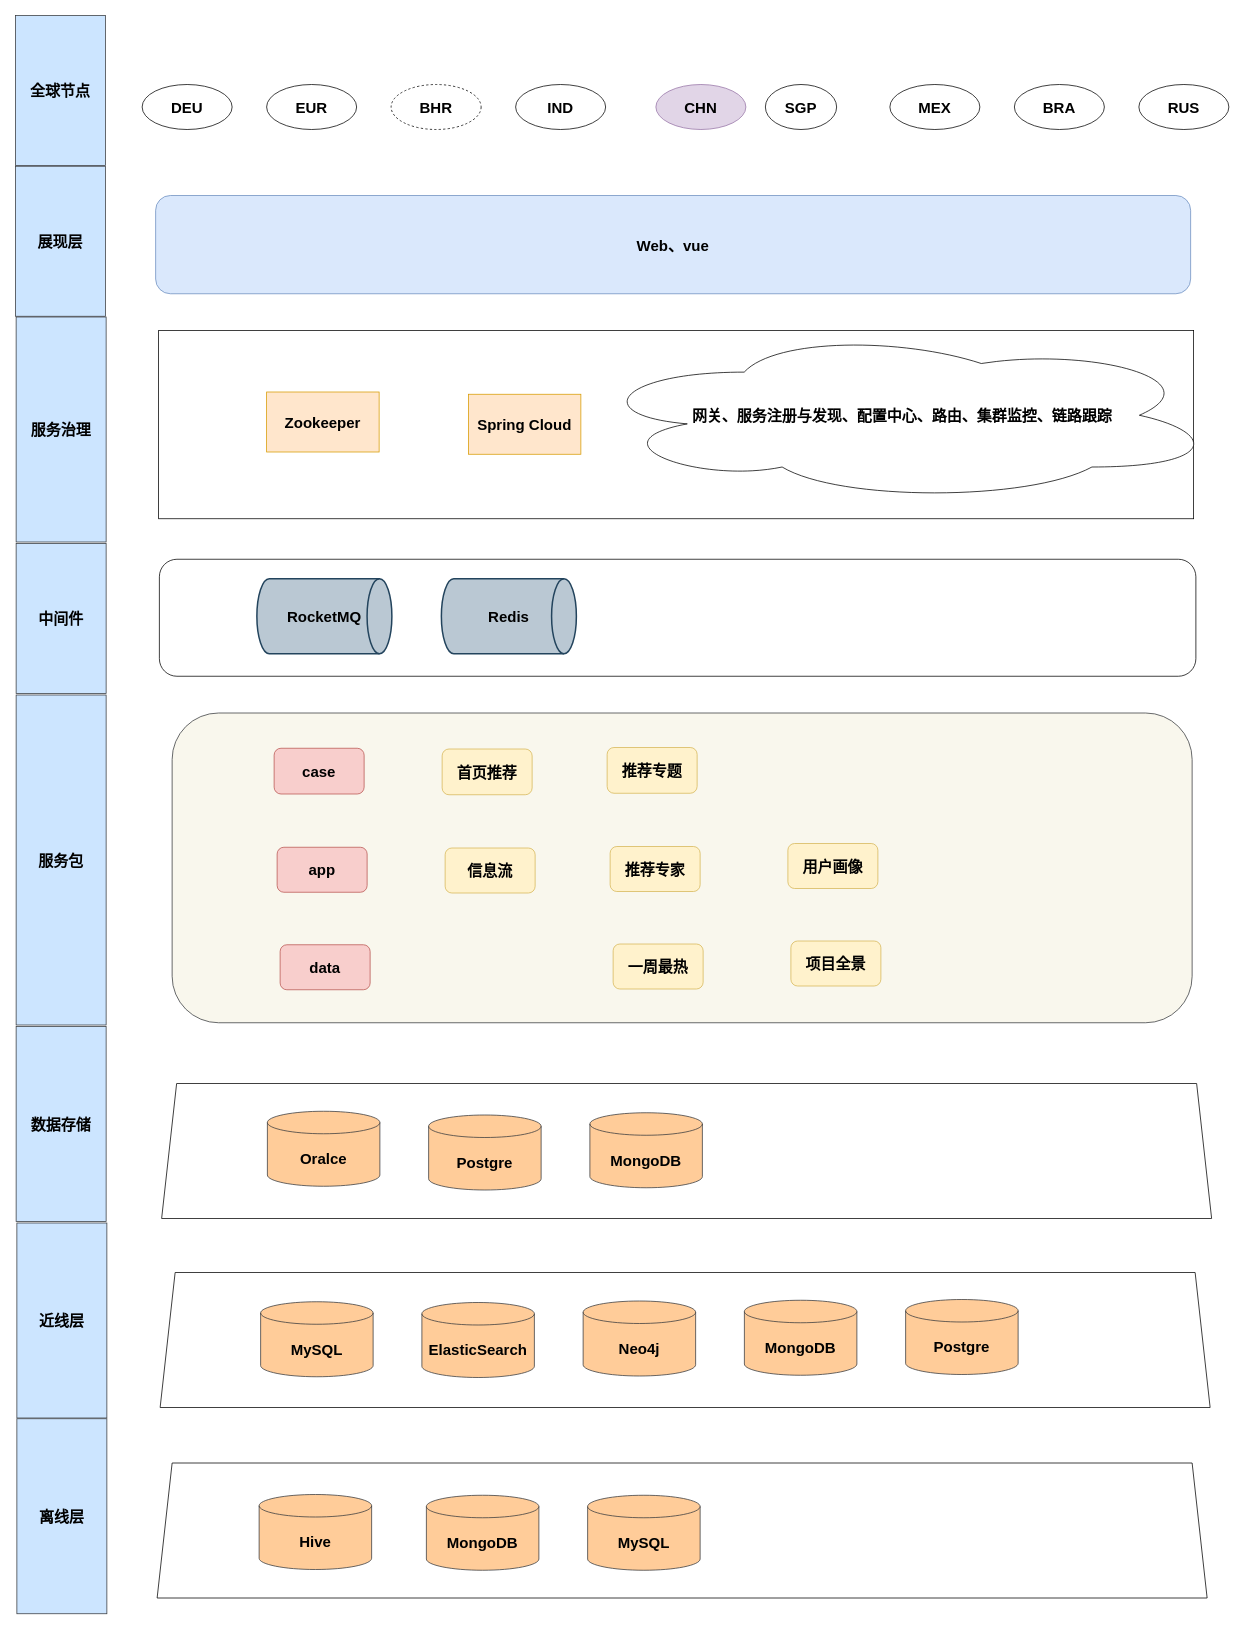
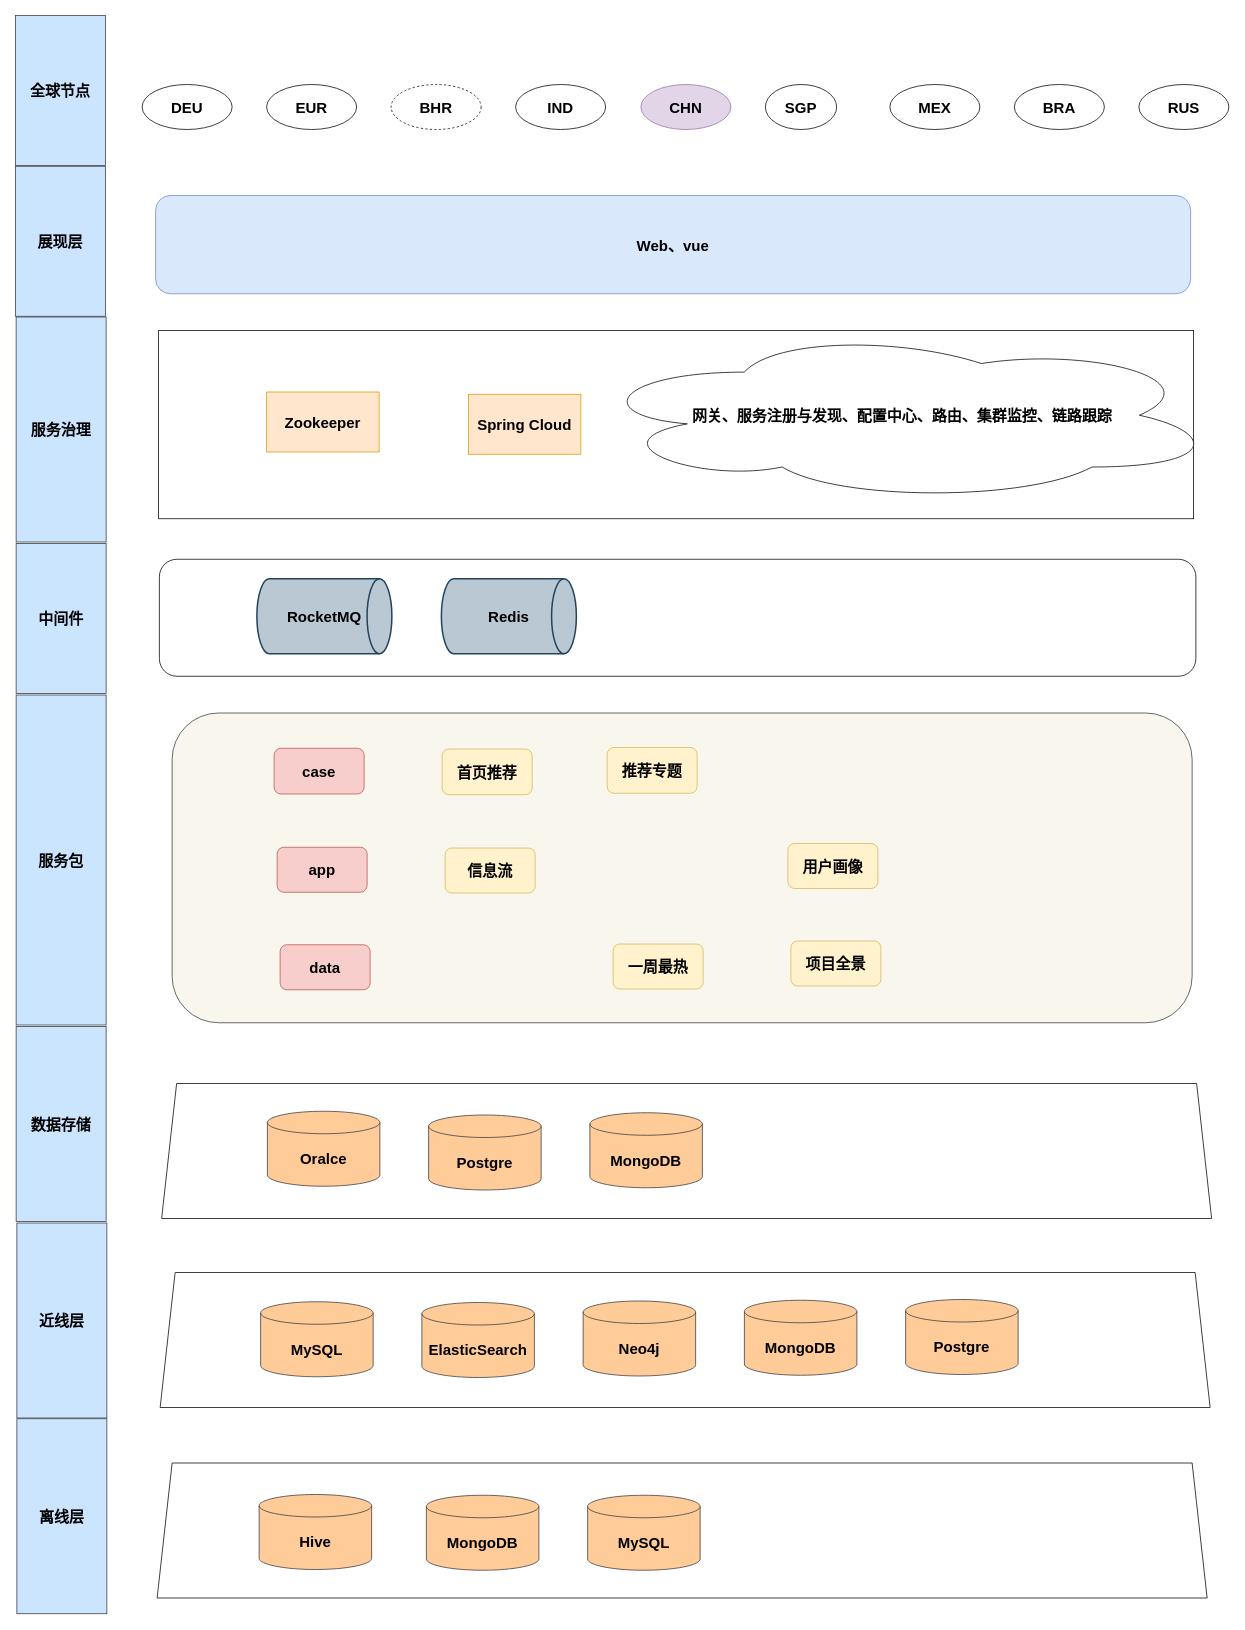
(701, 107) -> (686, 107)
(655, 869) -> none
